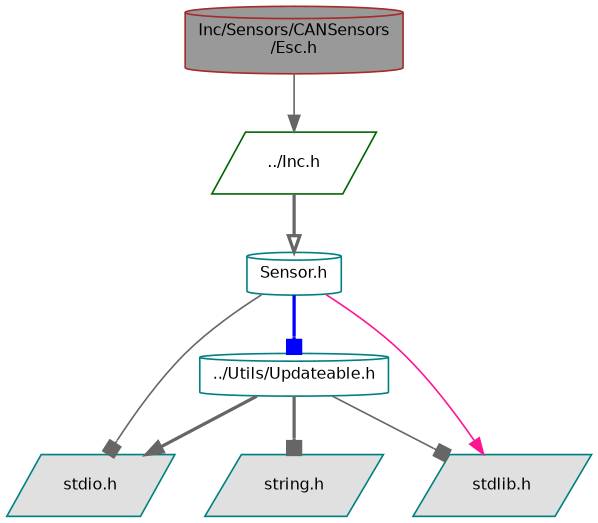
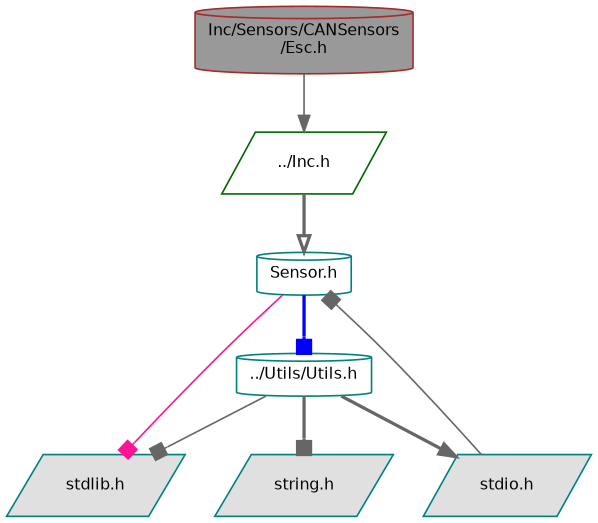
(180, 359) -> (411, 379)
(408, 359) -> (207, 367)
(294, 375) -> (304, 375)
